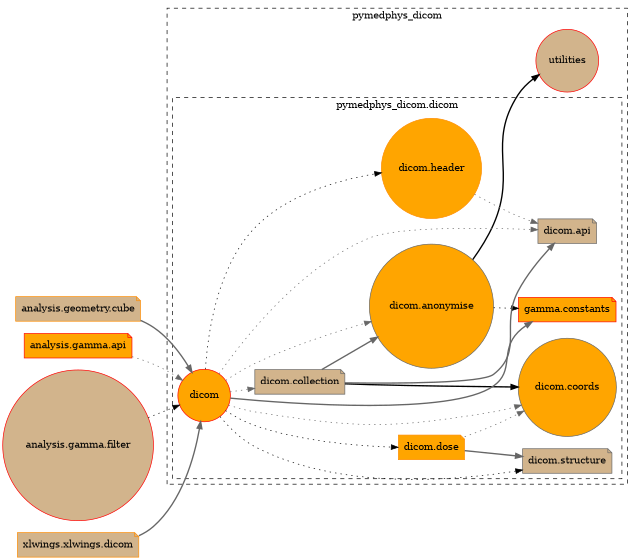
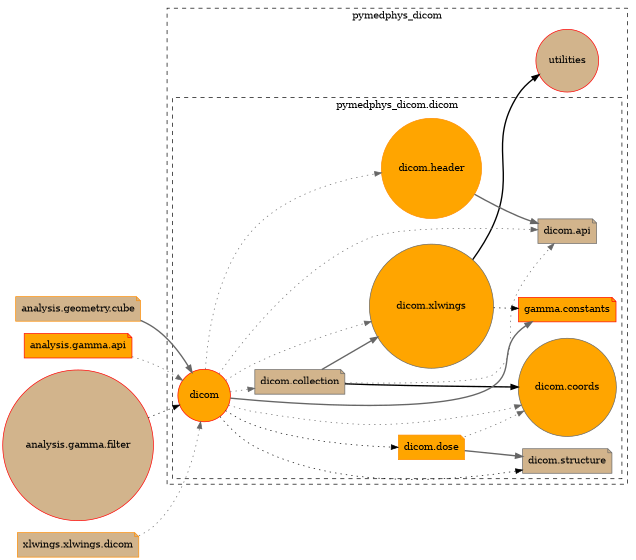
(504, 210) -> (504, 210)
(249, 235) -> (249, 235)
(431, 306) -> (431, 306)
(490, 376) -> (490, 376)
(181, 489) -> (181, 489)
